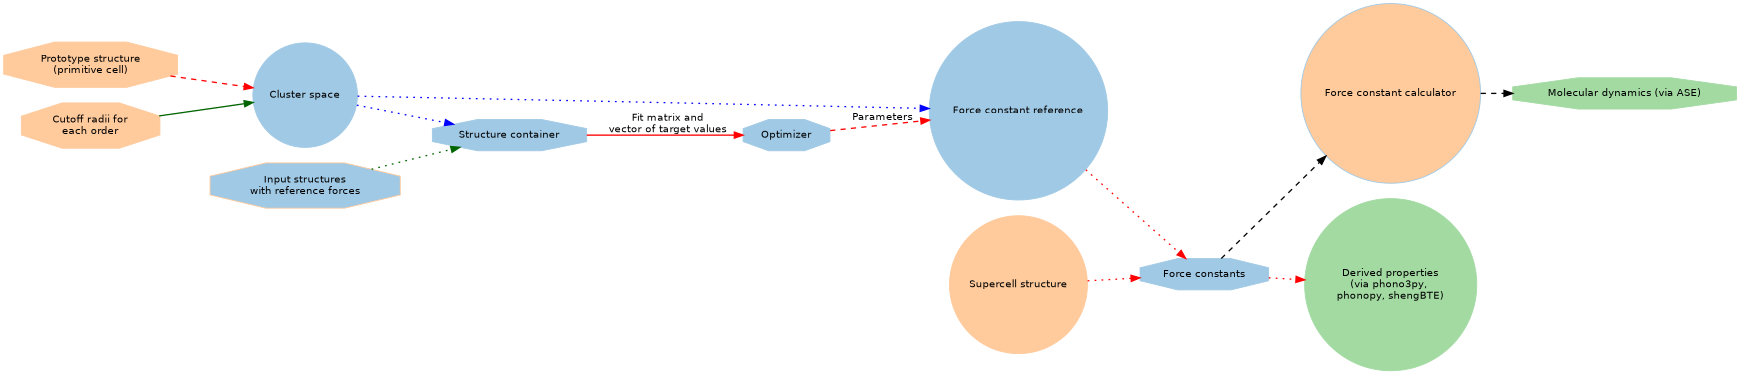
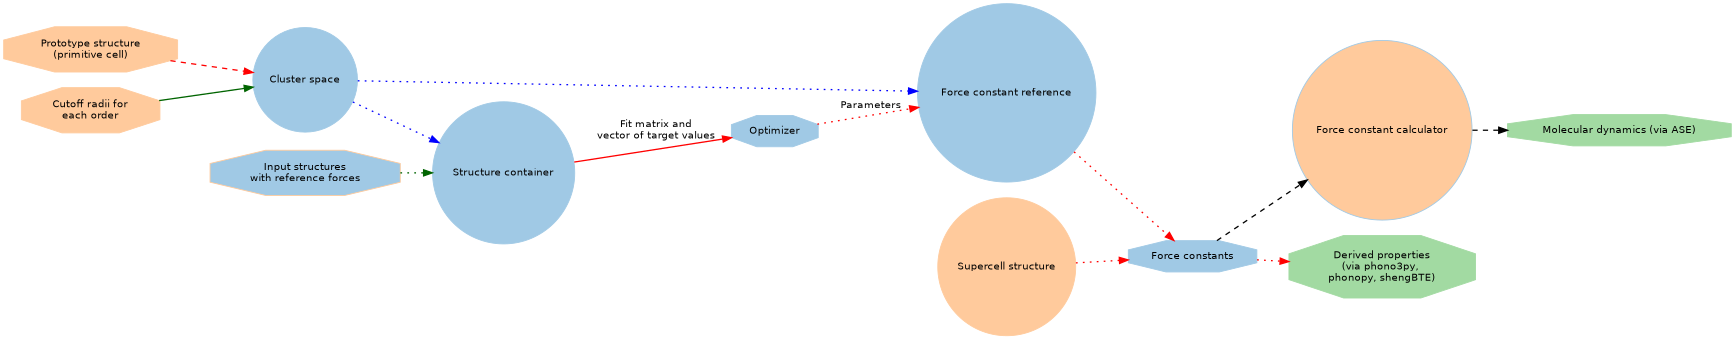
(875, 126) -> (864, 116)
(510, 135) -> (504, 173)
(1391, 285) -> (1382, 267)
